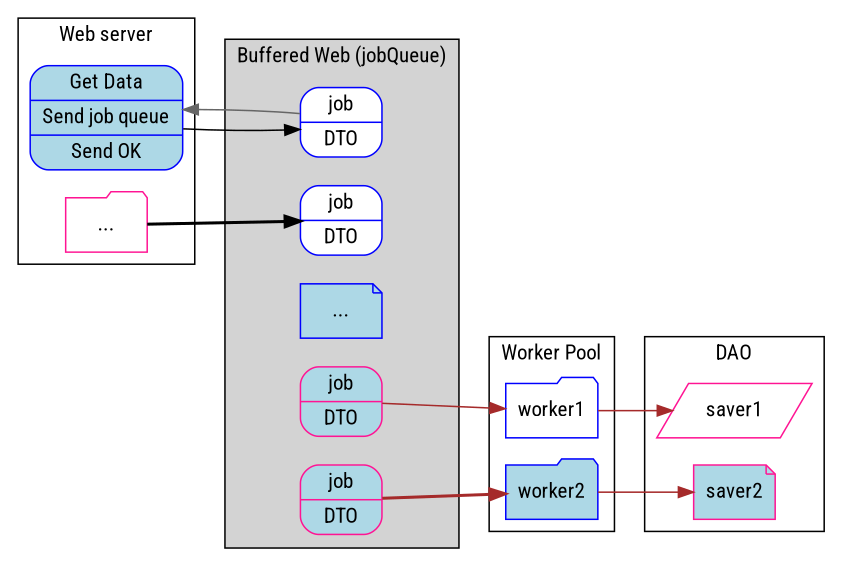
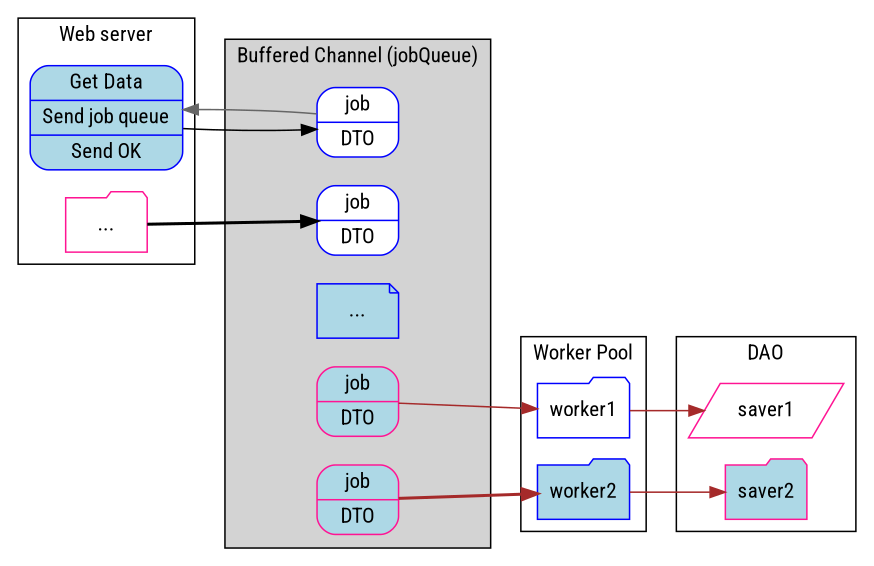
(342, 57) -> (358, 57)
(734, 492) -> (766, 492)
